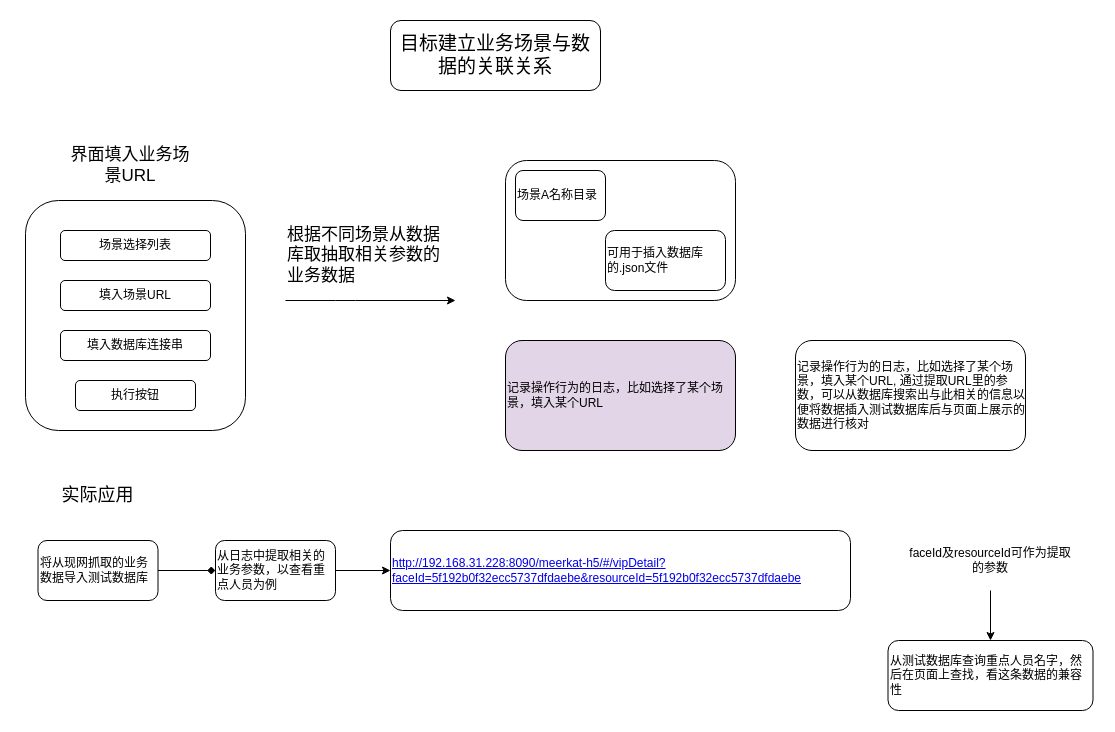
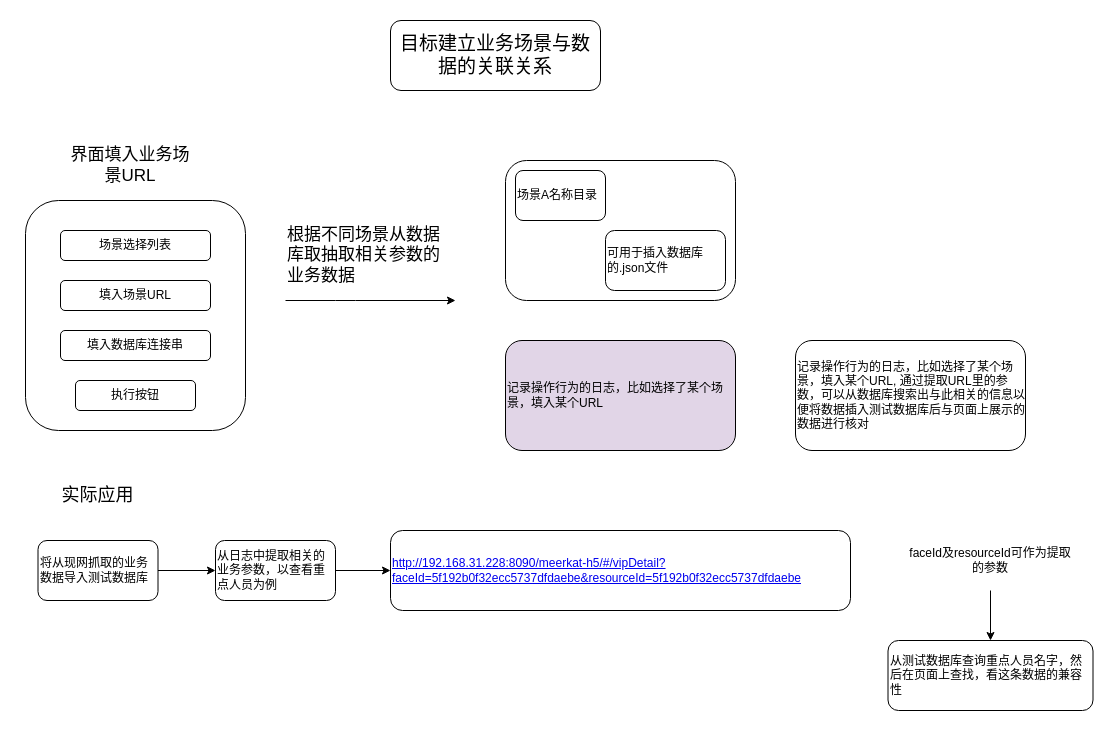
(207, 571) -> (207, 571)
